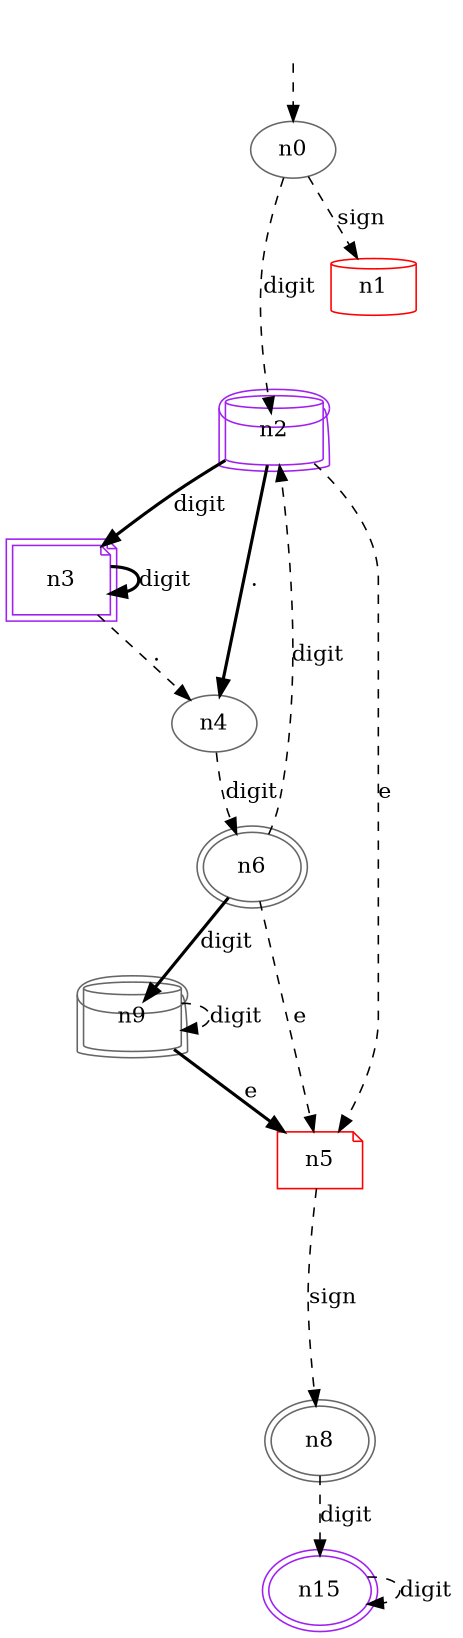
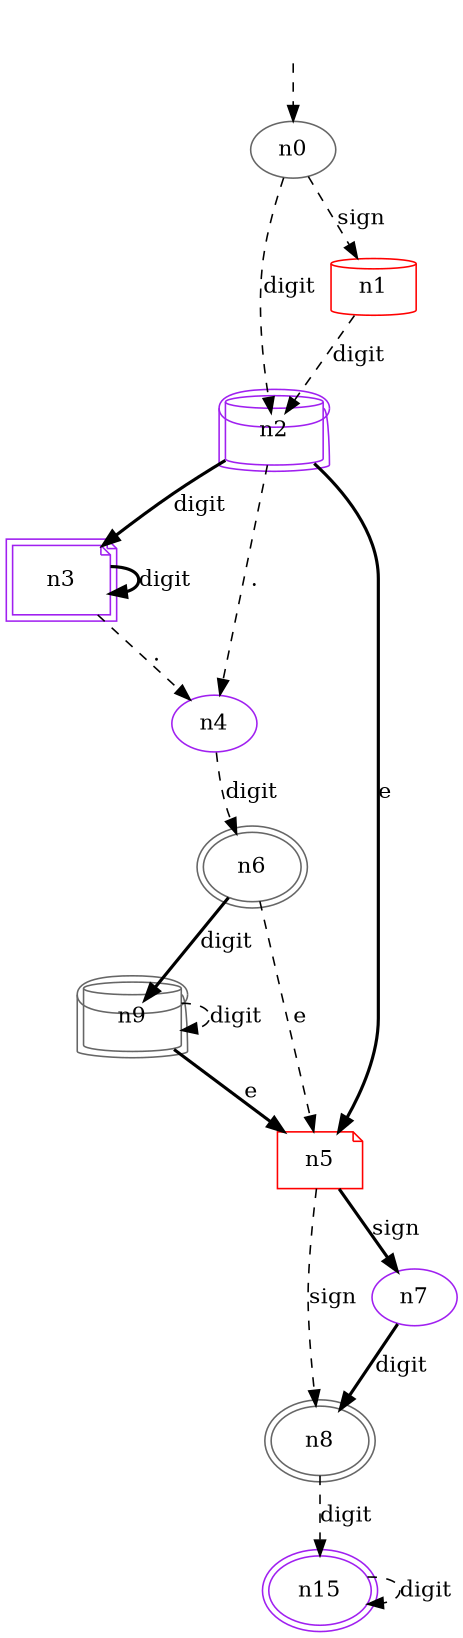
(245, 572) -> (245, 572)
(293, 659) -> (325, 358)
(214, 724) -> (214, 724)
(378, 783) -> (378, 783)
none -> (415, 1297)
